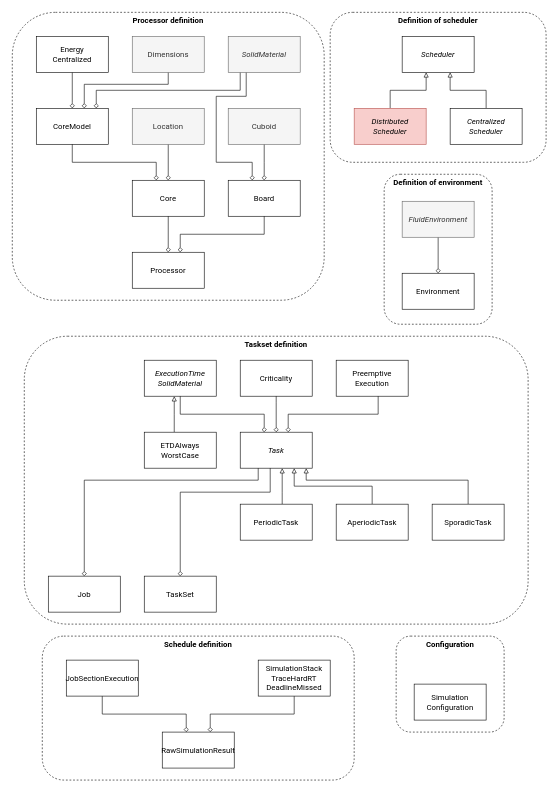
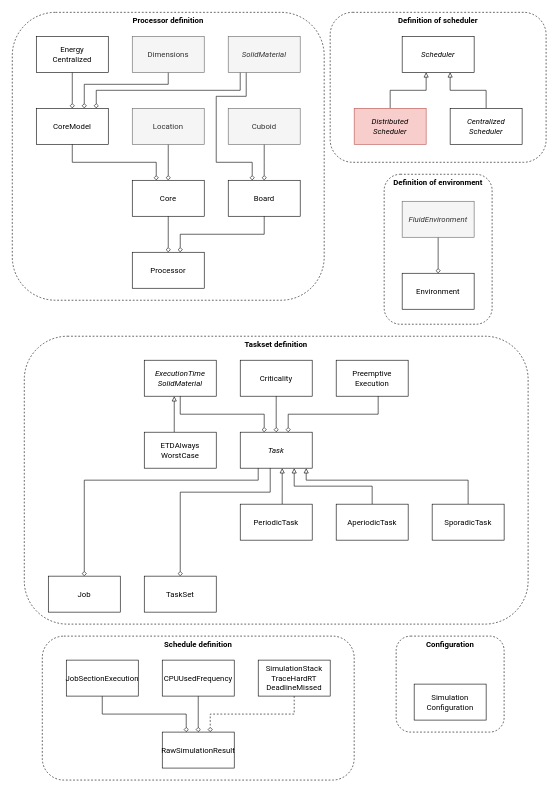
none -> (198, 678)
none -> (198, 711)
(255, 714) -> (255, 714)
